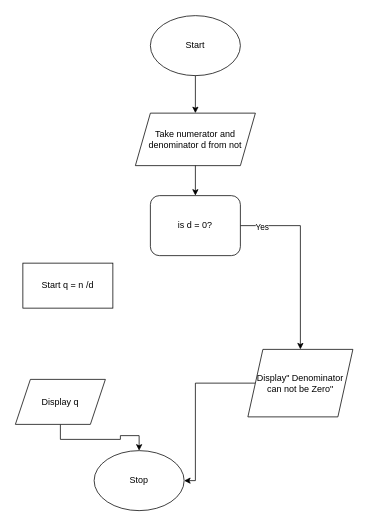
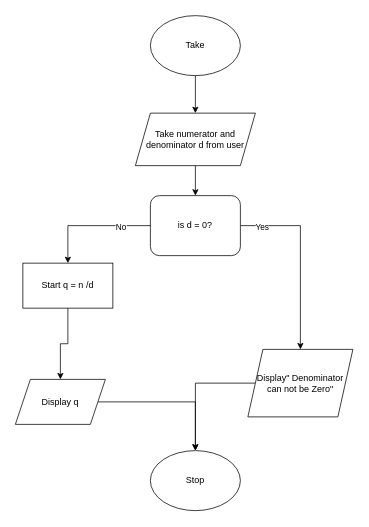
(195, 45) -> (195, 45)
(195, 139) -> (195, 139)
none -> (108, 225)
none -> (60, 354)
(139, 480) -> (195, 480)
